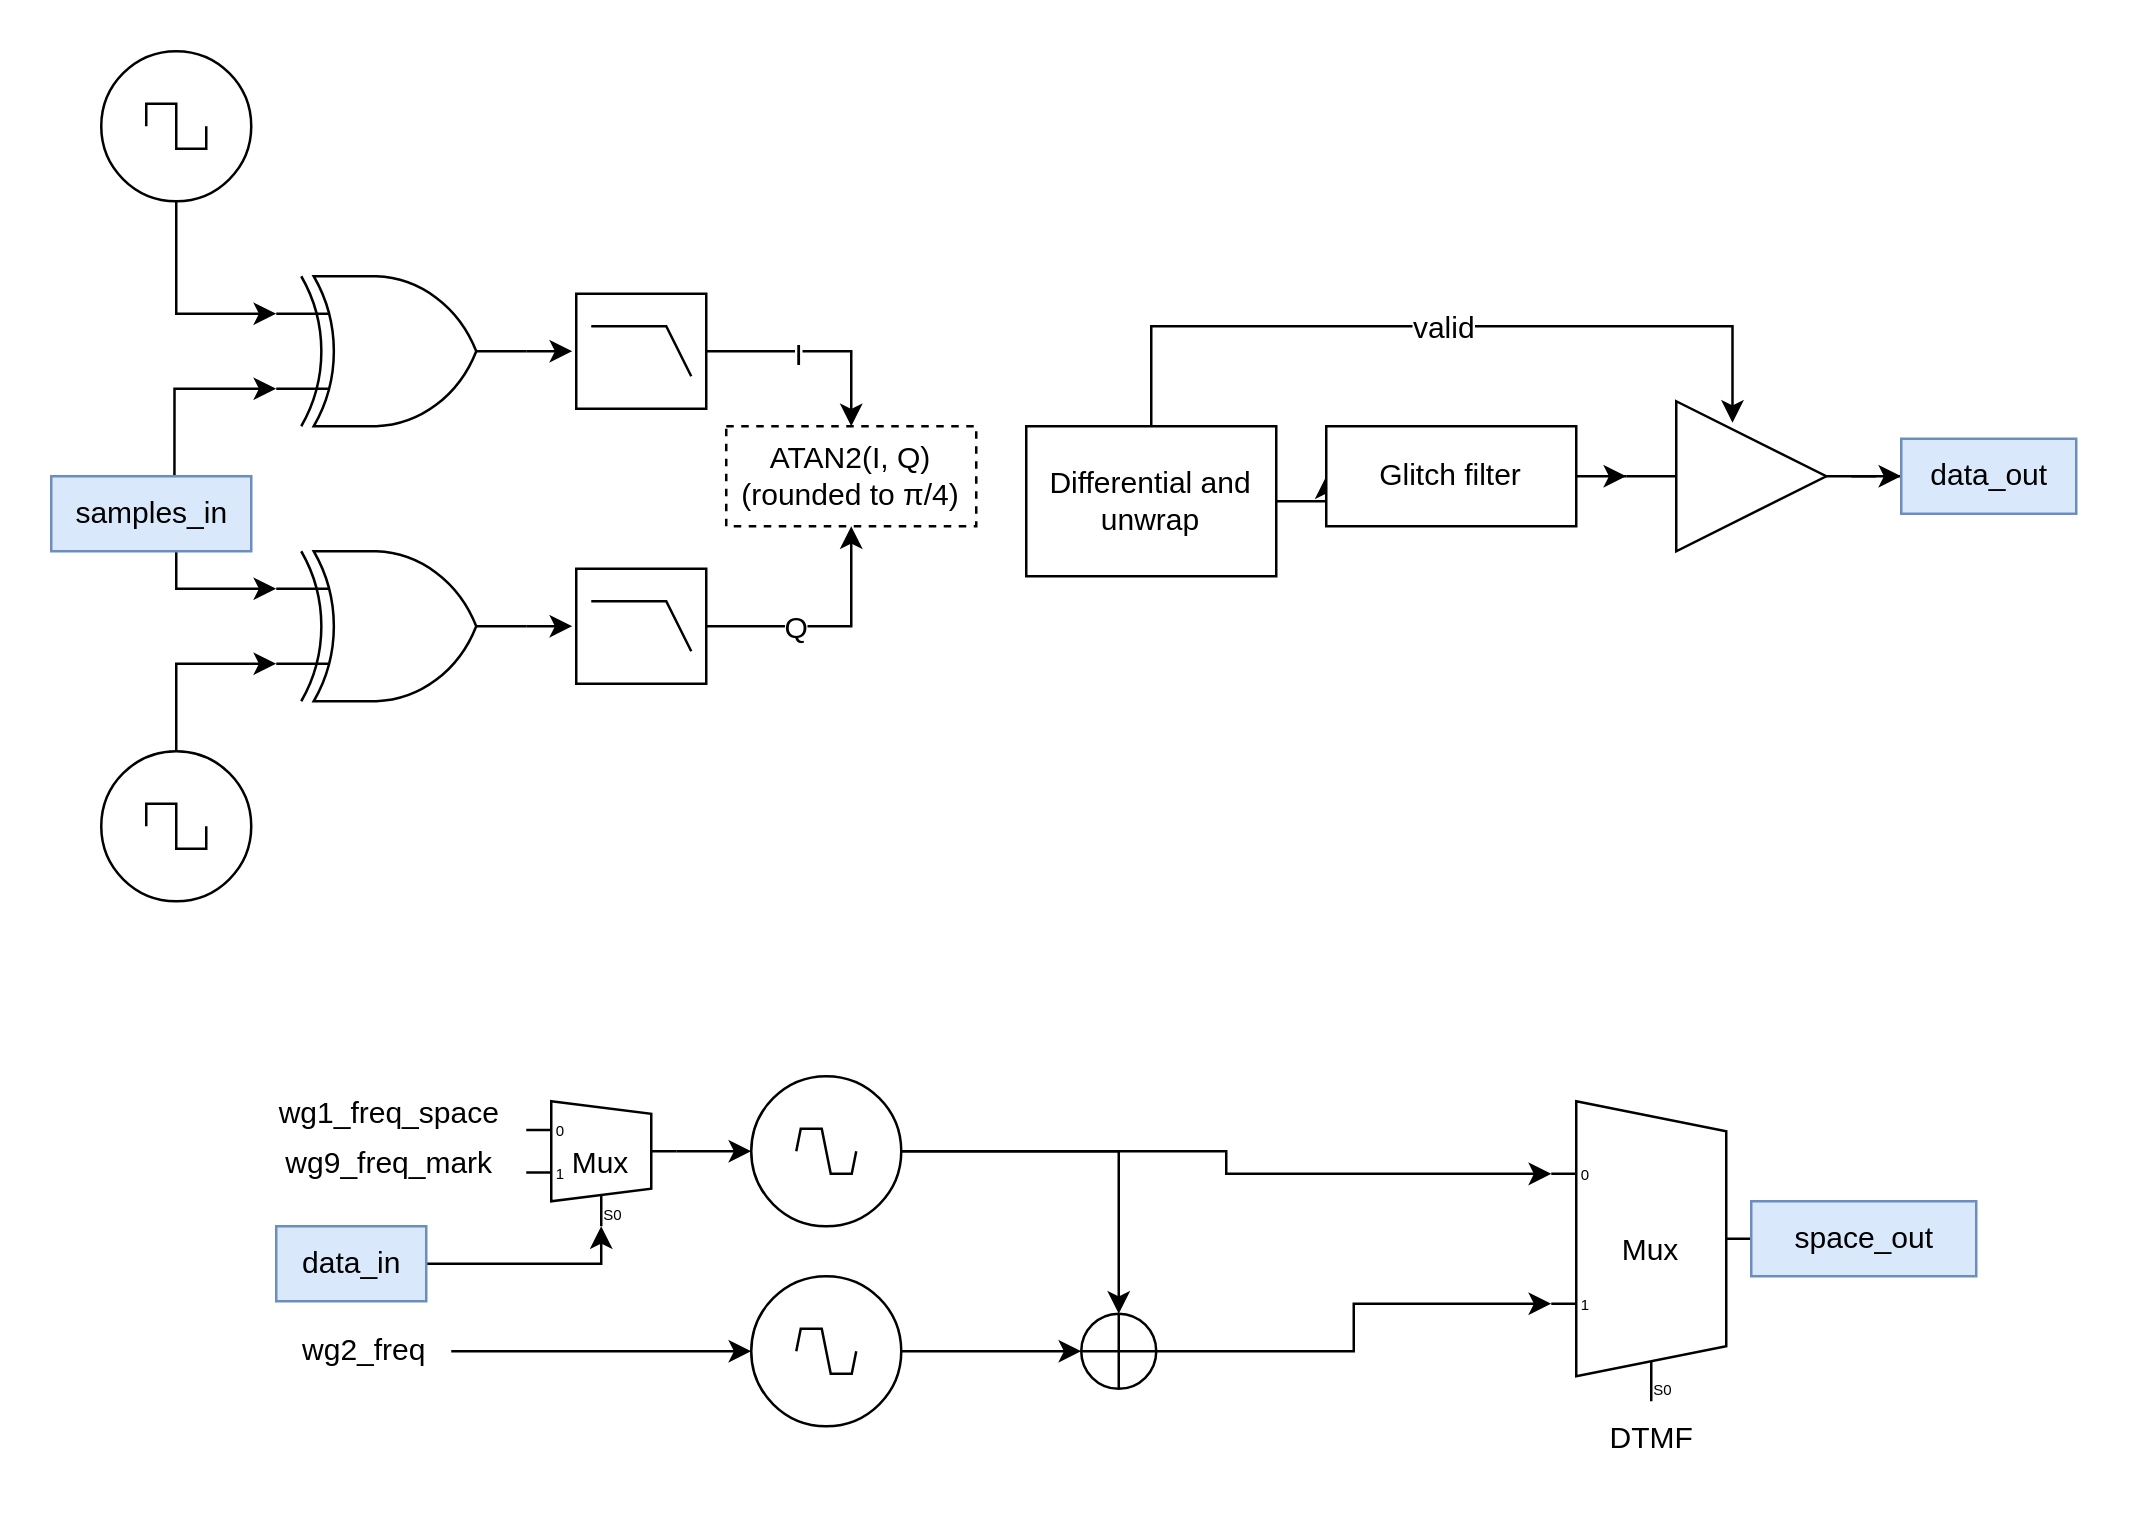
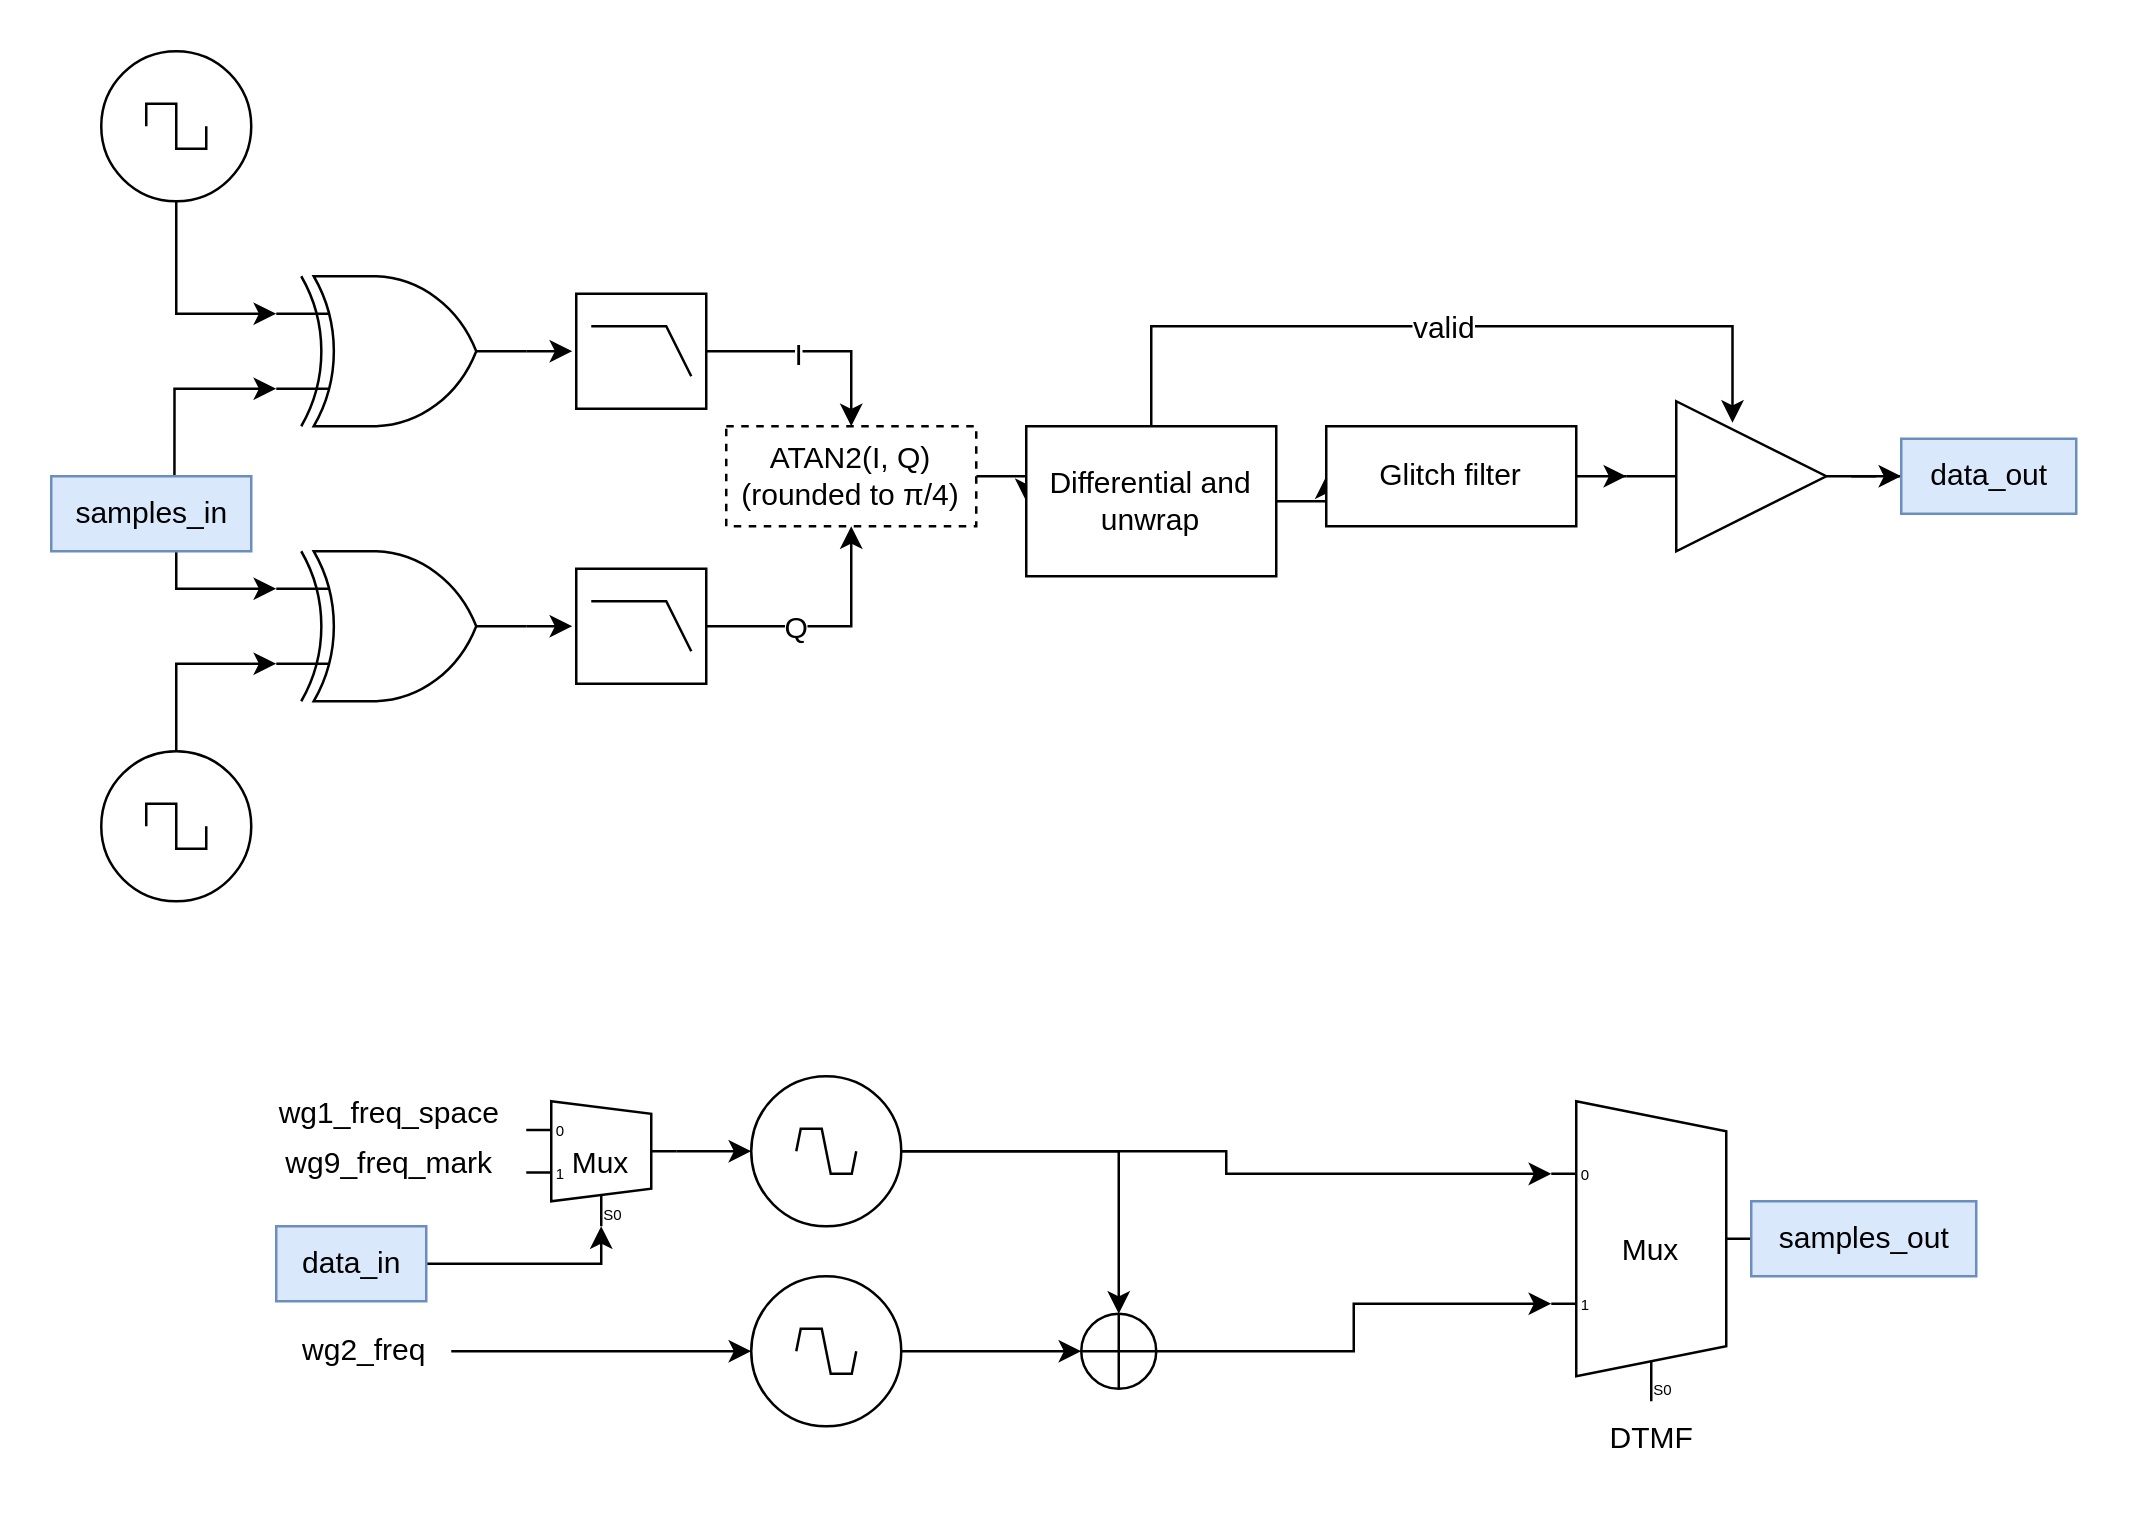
none -> (1005, 476)
(1865, 1239) -> (1865, 1239)
